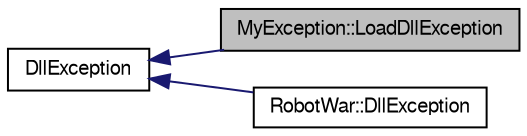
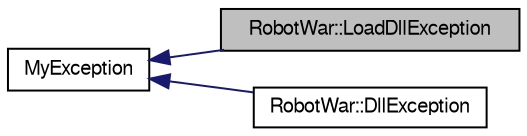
(370, 30) -> (370, 30)
(79, 70) -> (79, 70)
